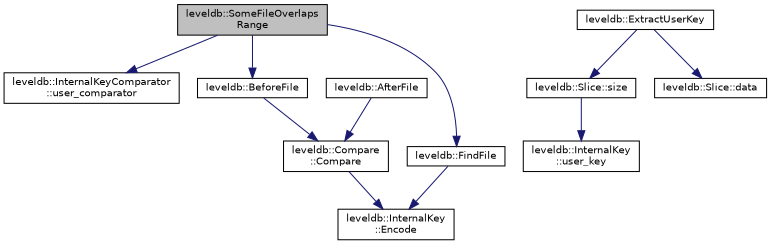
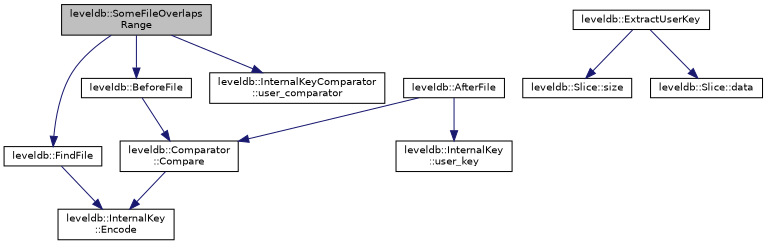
(581, 114) -> (454, 114)
(336, 156) -> (179, 156)
